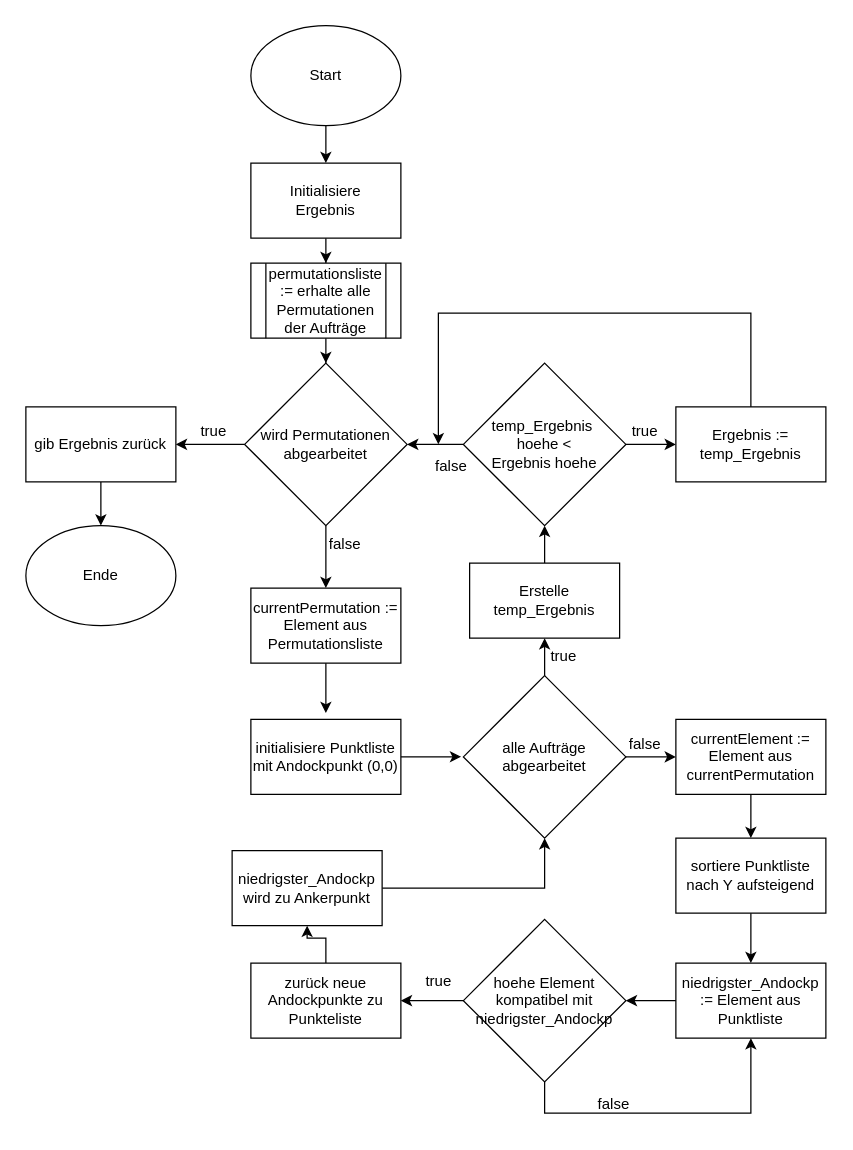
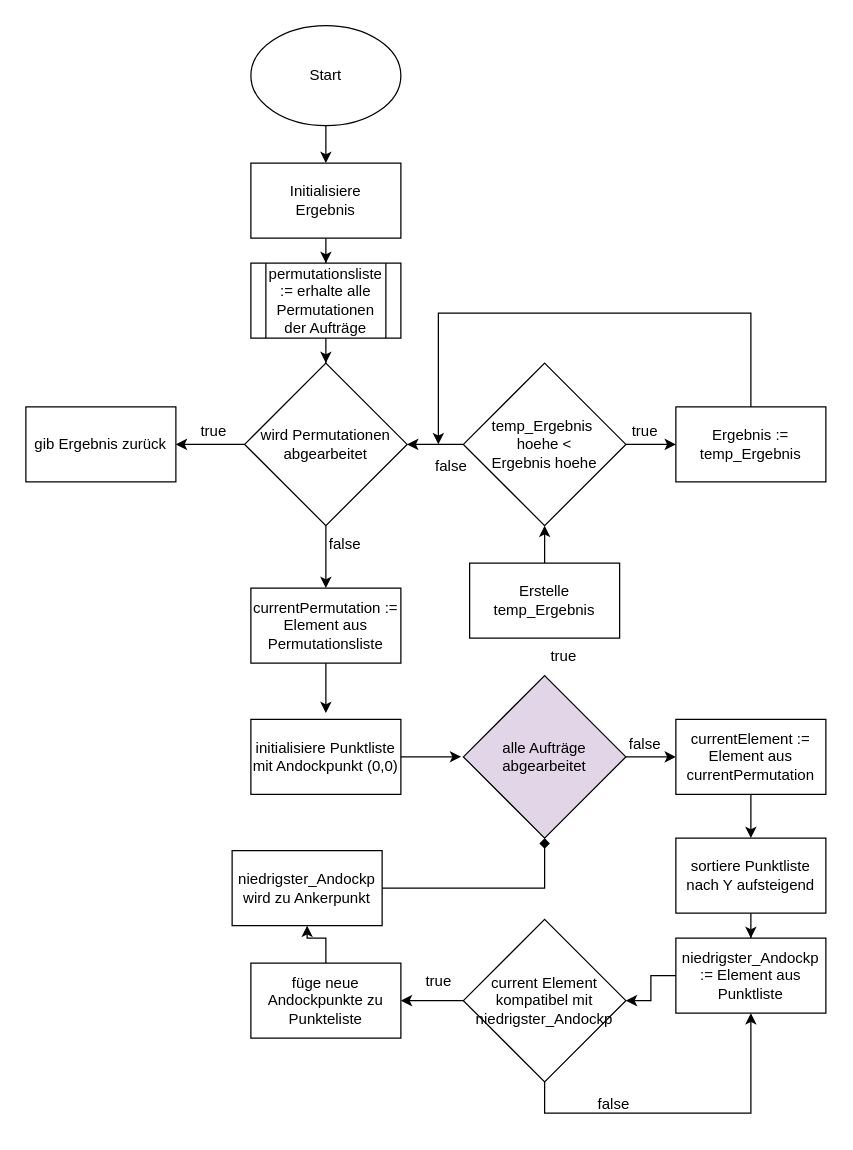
(101, 506) -> none
(101, 576) -> none
(544, 653) -> none
(544, 757) -> (544, 757)
(544, 848) -> (544, 849)
(326, 1001) -> (326, 1001)
(544, 1001) -> (544, 1001)
(751, 1001) -> (751, 976)
